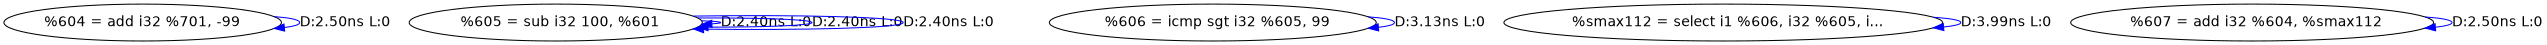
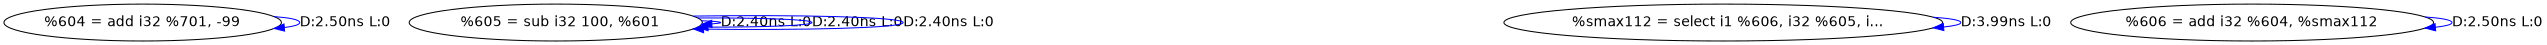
(1213, 23) -> none
(2252, 23) -> (2252, 23)
